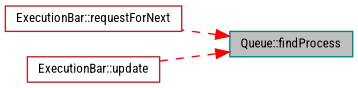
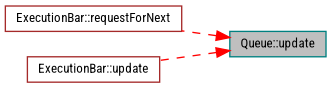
(291, 44) -> (278, 44)
